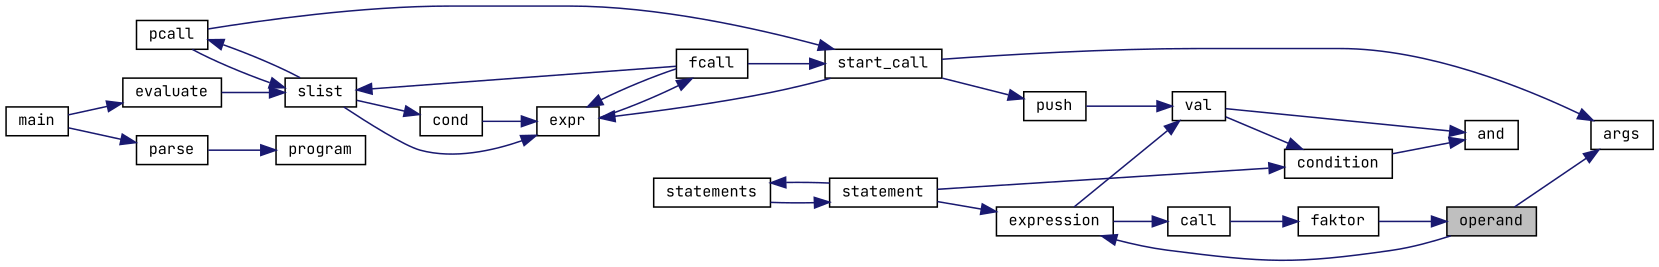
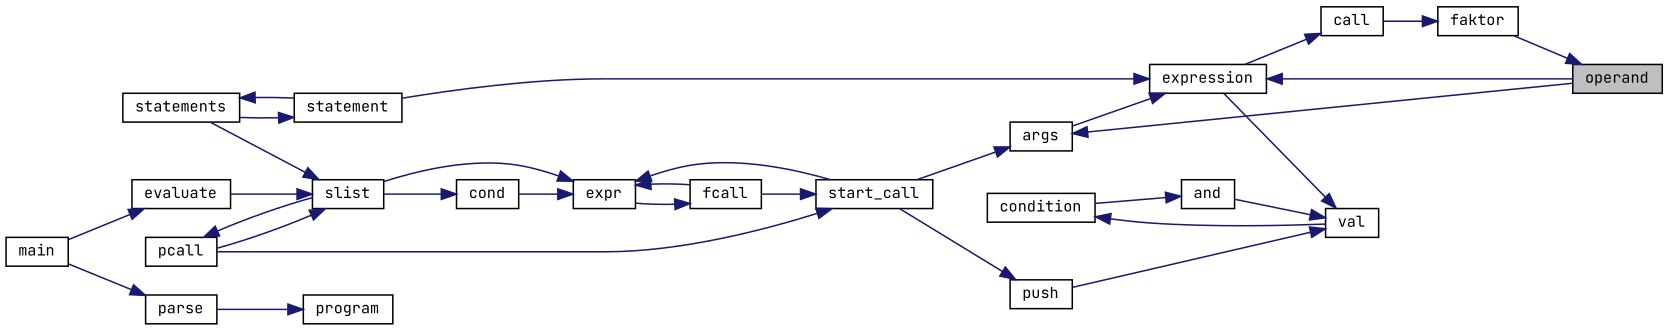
(524, 78) -> (258, 147)
none -> (1112, 112)
(1338, 120) -> (1273, 207)
(1086, 180) -> none
